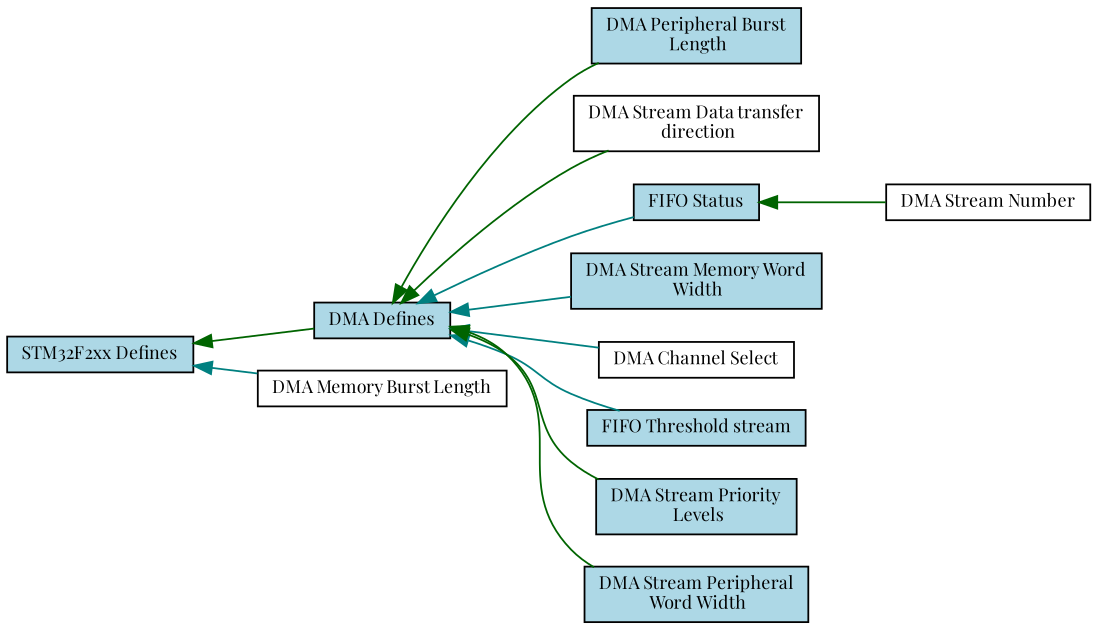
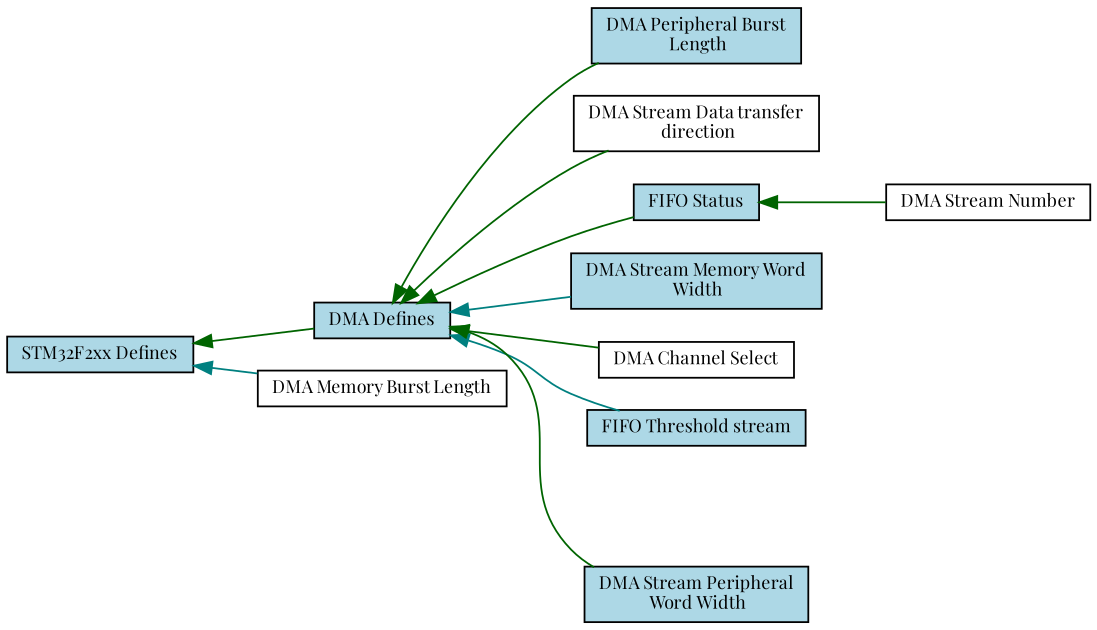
(532, 251) -> (532, 251)
(534, 339) -> (534, 339)
(696, 507) -> none
